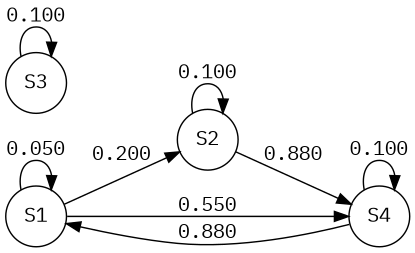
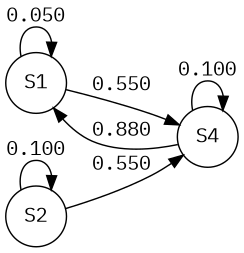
(36, 83) -> none
(294, 155) -> (122, 165)
(115, 181) -> none
